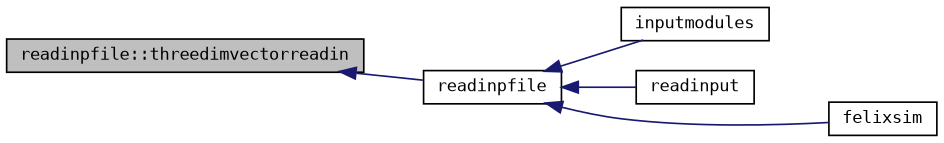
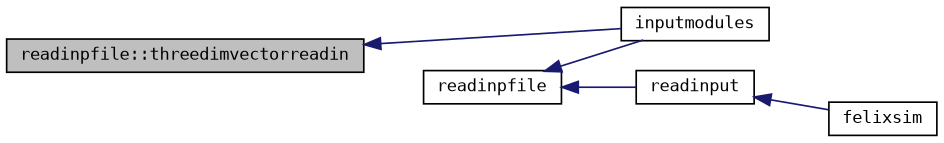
(390, 77) -> (501, 36)
(695, 124) -> (800, 105)
